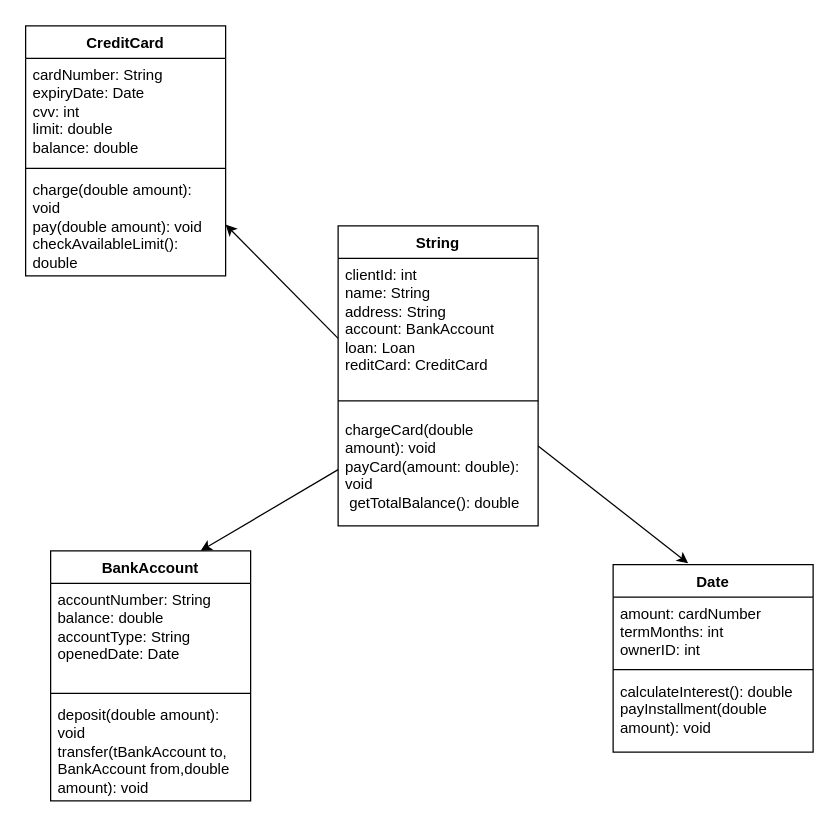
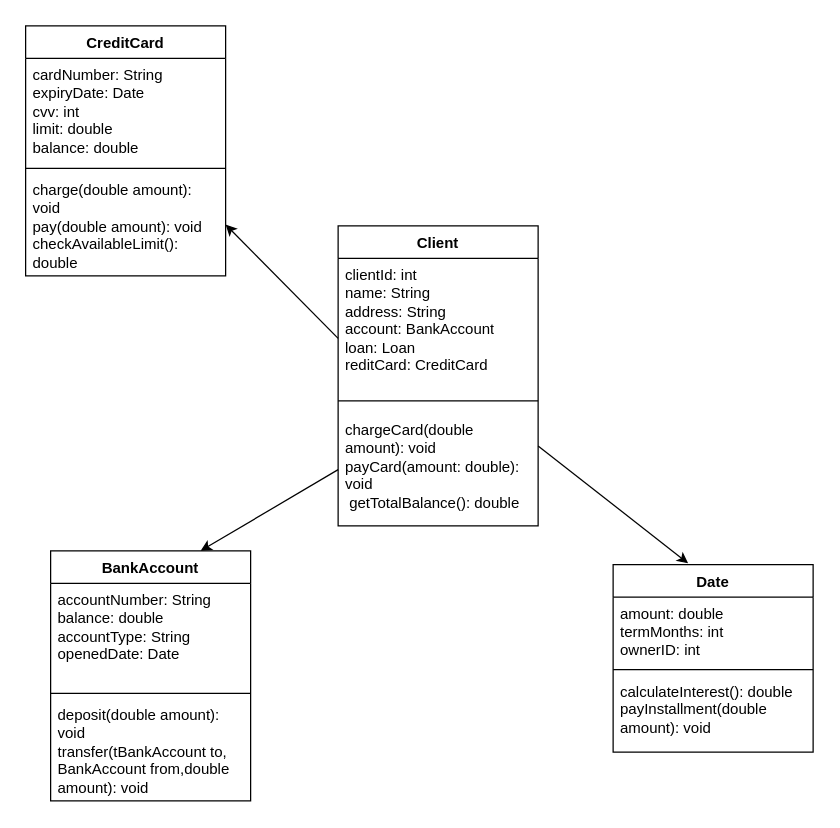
(438, 243) -> (438, 243)
(692, 633) -> (678, 633)
